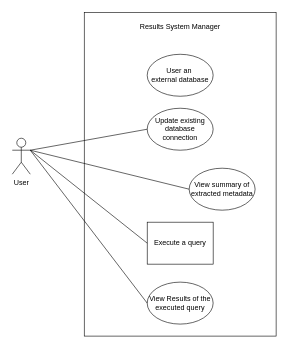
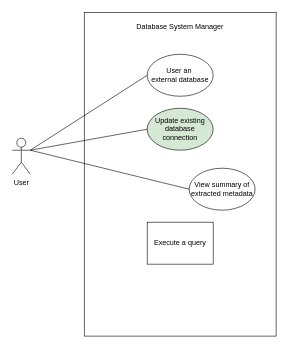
(180, 27) -> (180, 27)
none -> (90, 112)
(180, 129) -> (180, 129)
(92, 199) -> none
(91, 230) -> none
(180, 303) -> none
